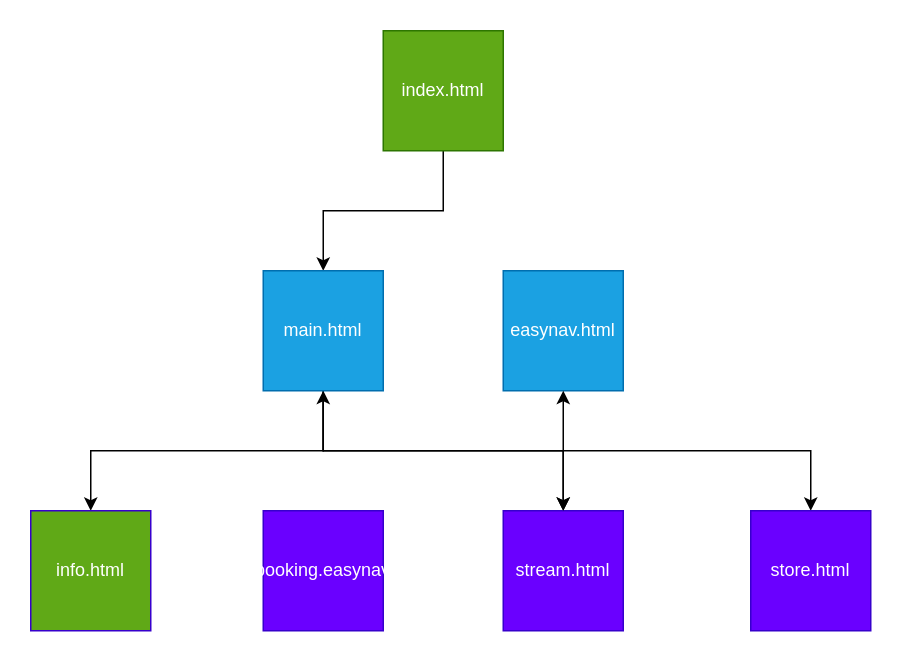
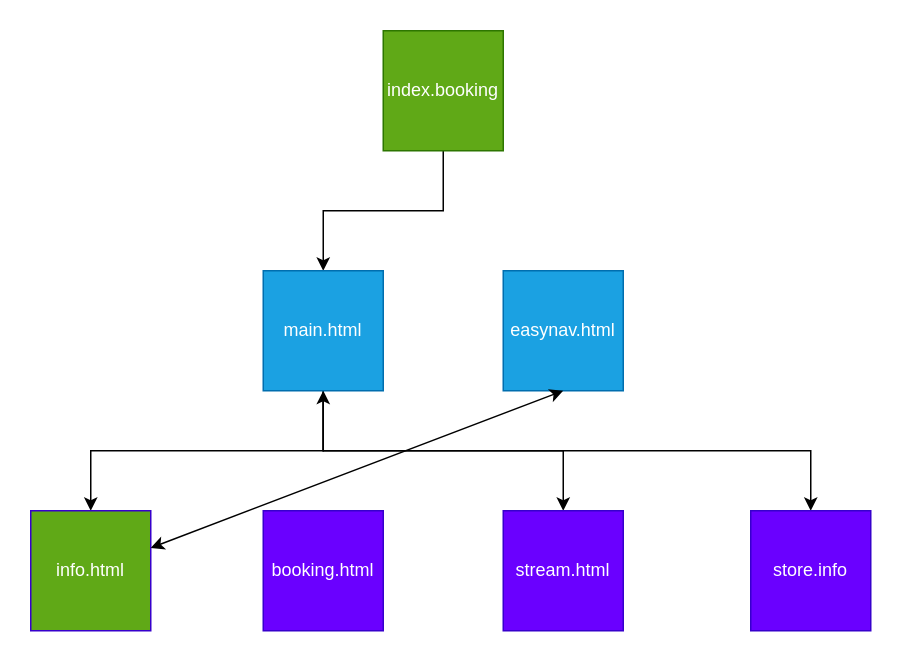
(443, 91) -> (443, 91)
(563, 424) -> (280, 499)
(323, 571) -> (323, 571)
(811, 571) -> (811, 571)
